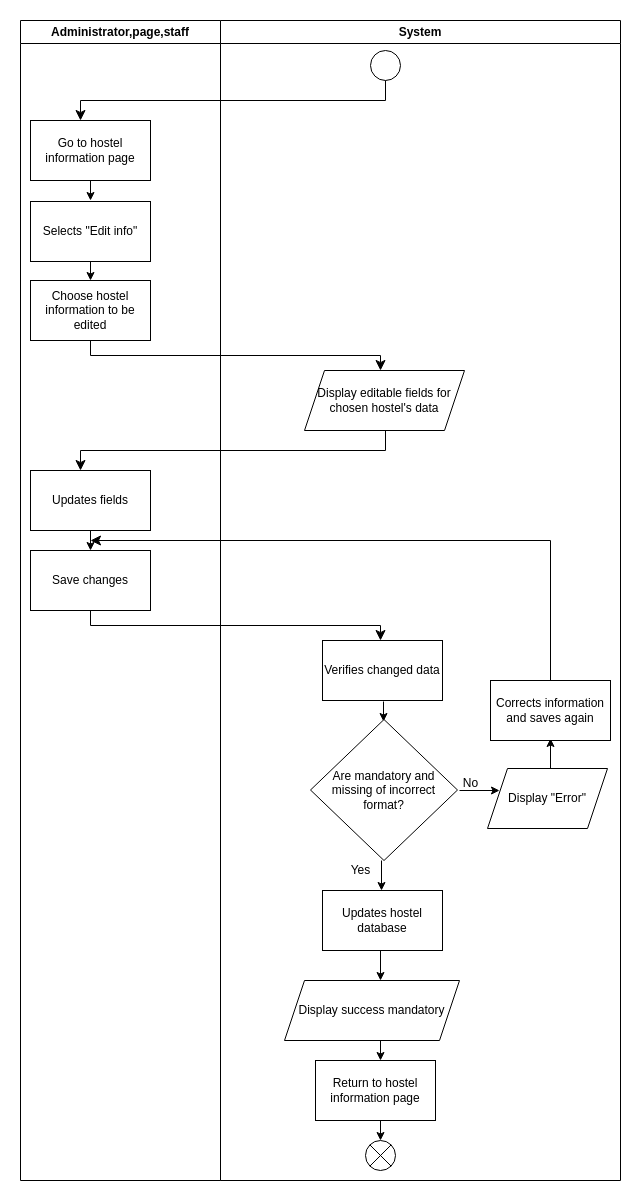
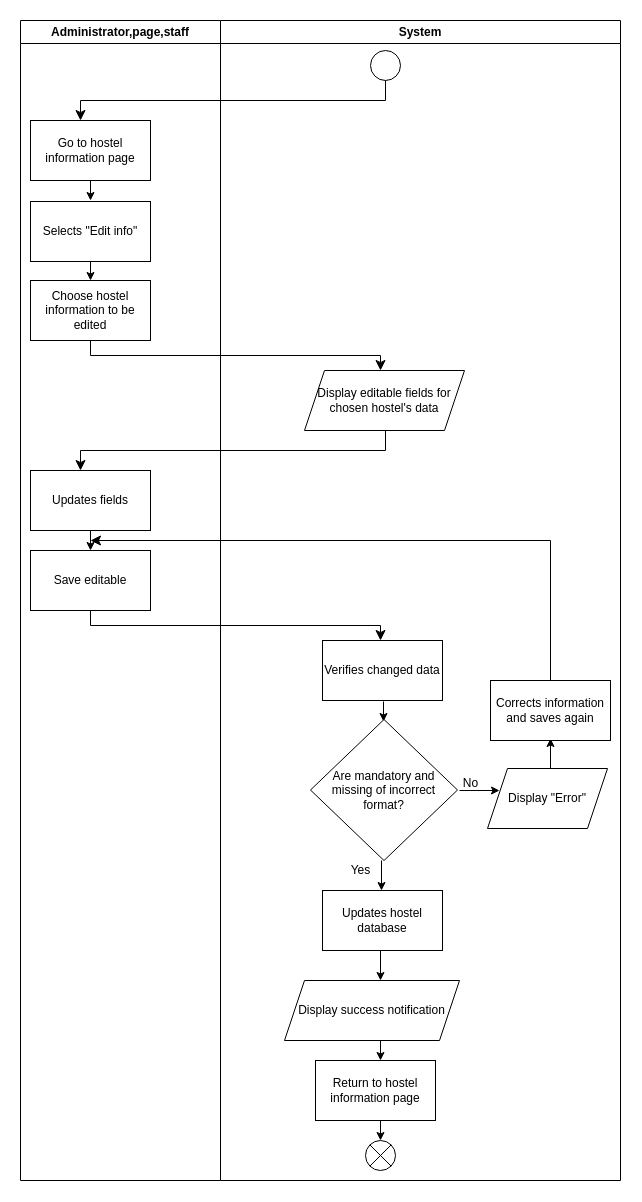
(91, 581) -> (91, 581)
(372, 1011) -> (372, 1011)
